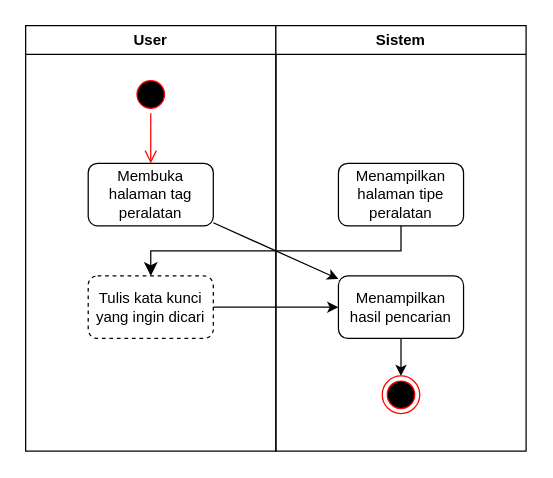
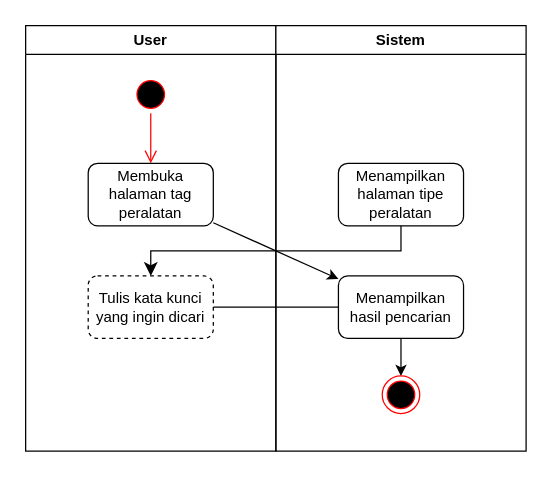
(328, 307) -> (332, 307)
